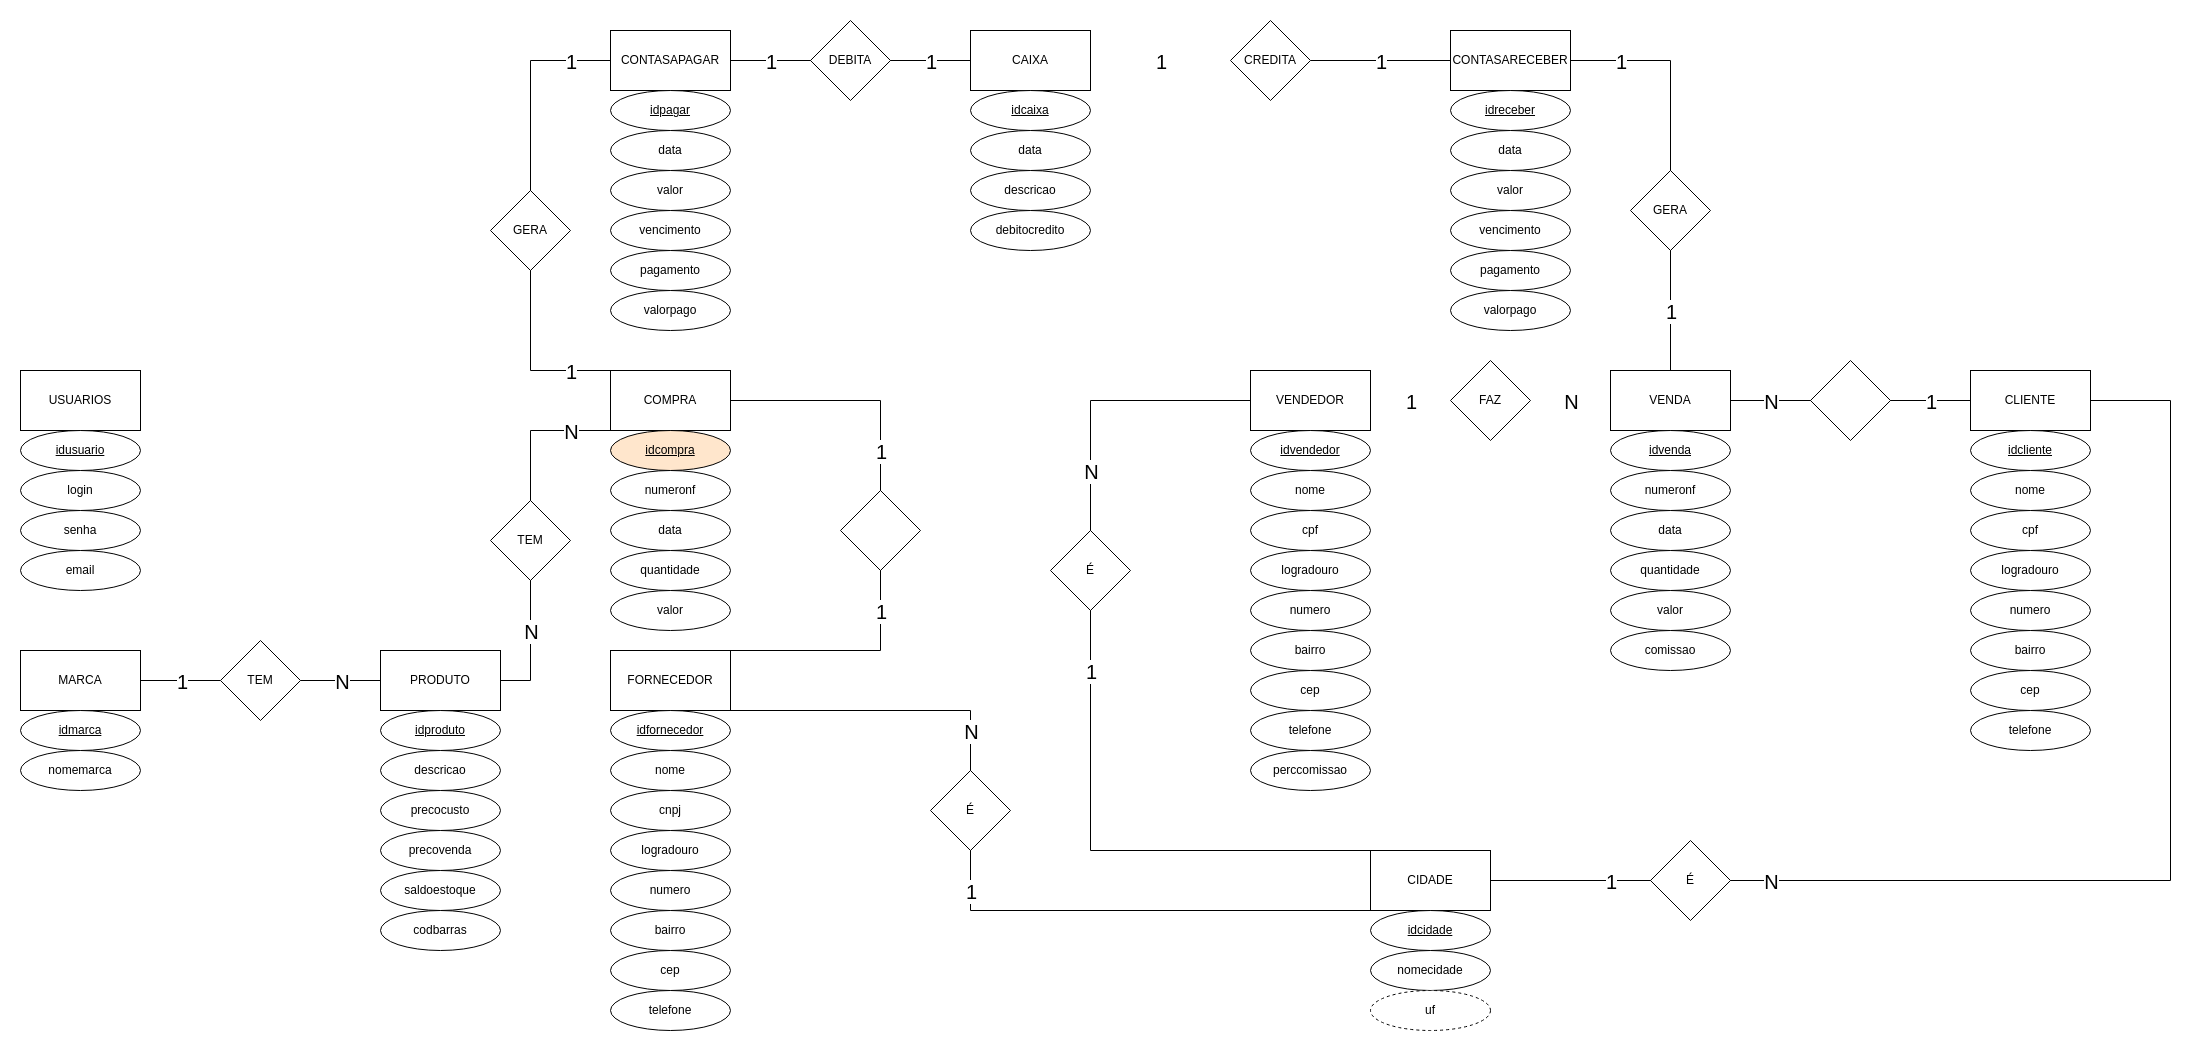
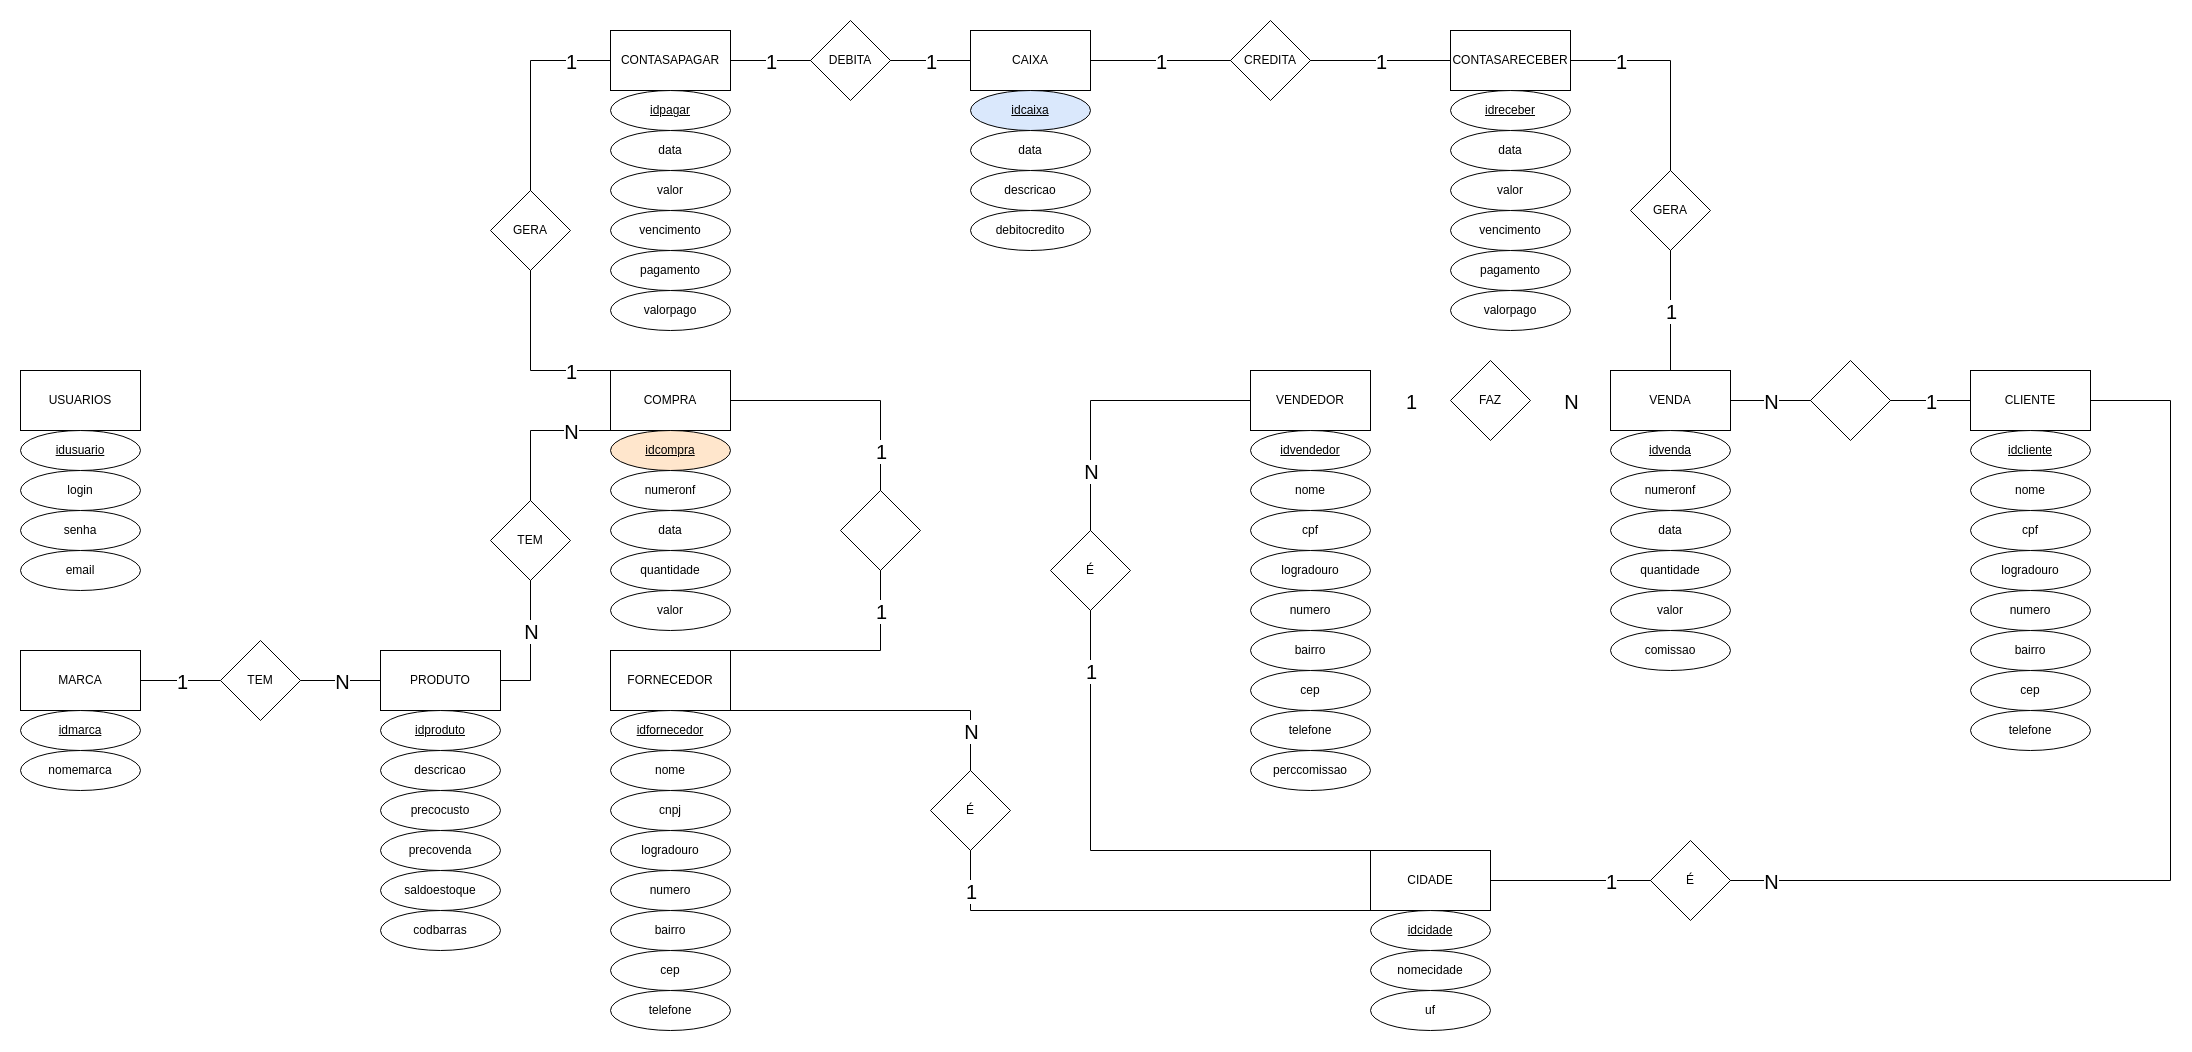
(1312, 61) -> (1124, 61)
(1031, 111) -> (1031, 111)
(1431, 1011) -> (1431, 1011)
